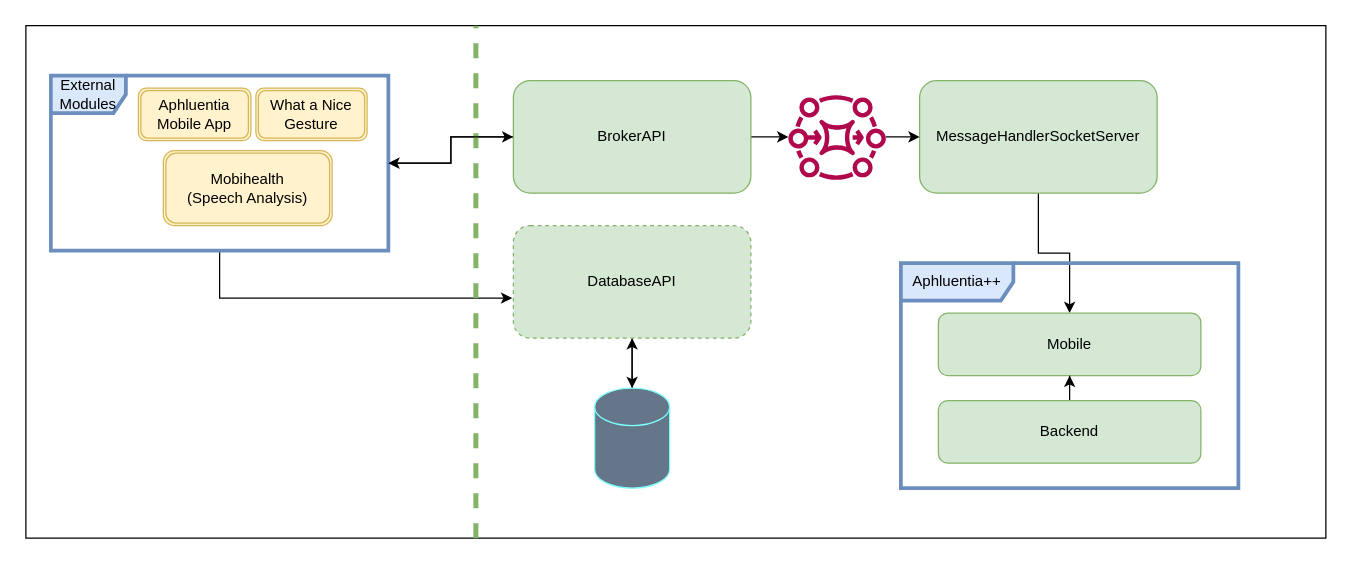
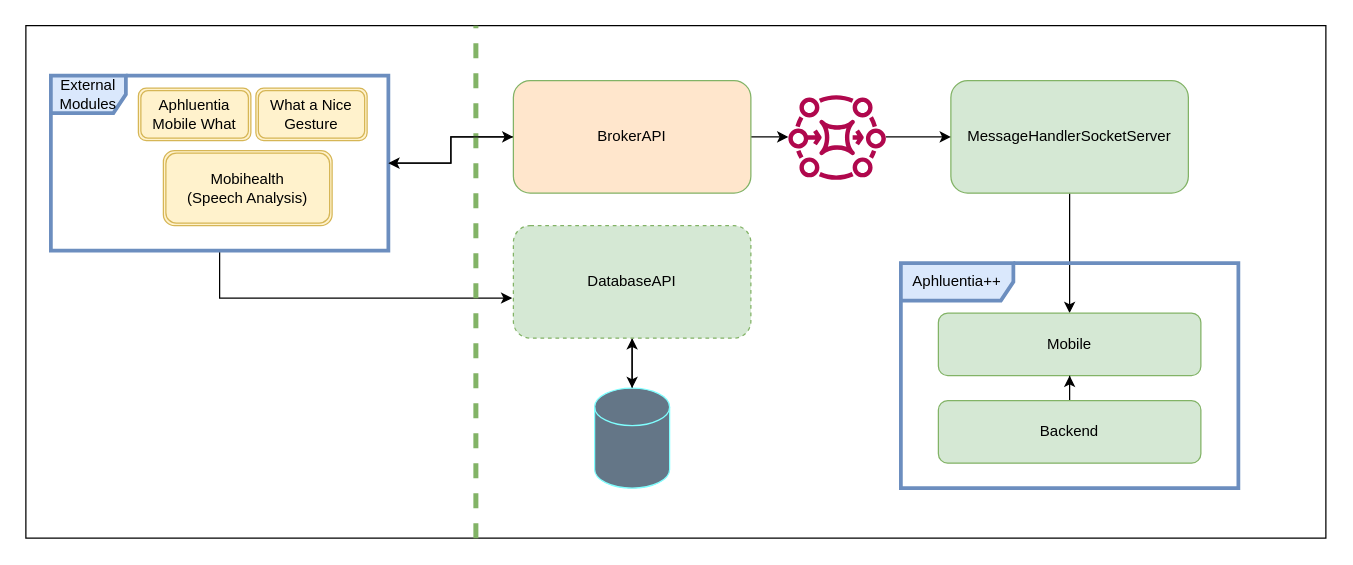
(194, 114) -> (194, 114)
(632, 137) -> (632, 137)
(1038, 137) -> (1069, 137)
